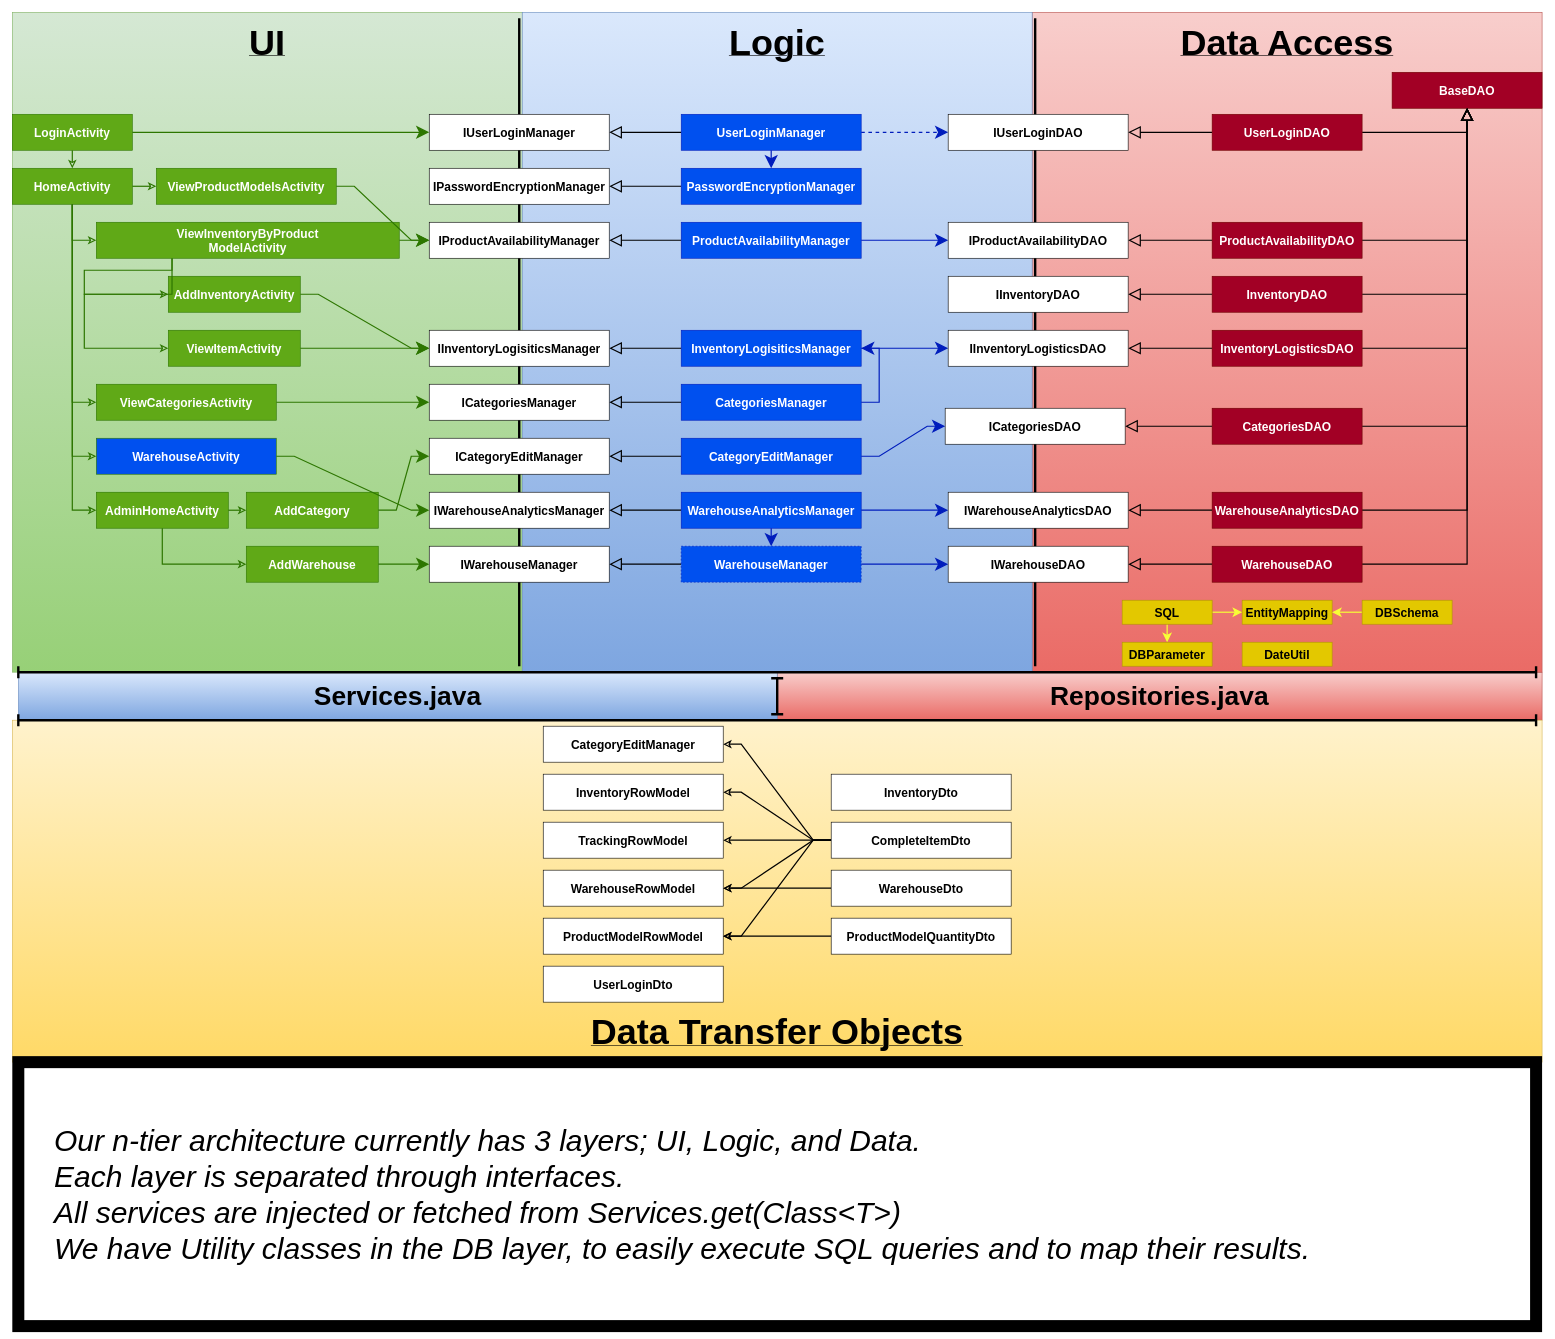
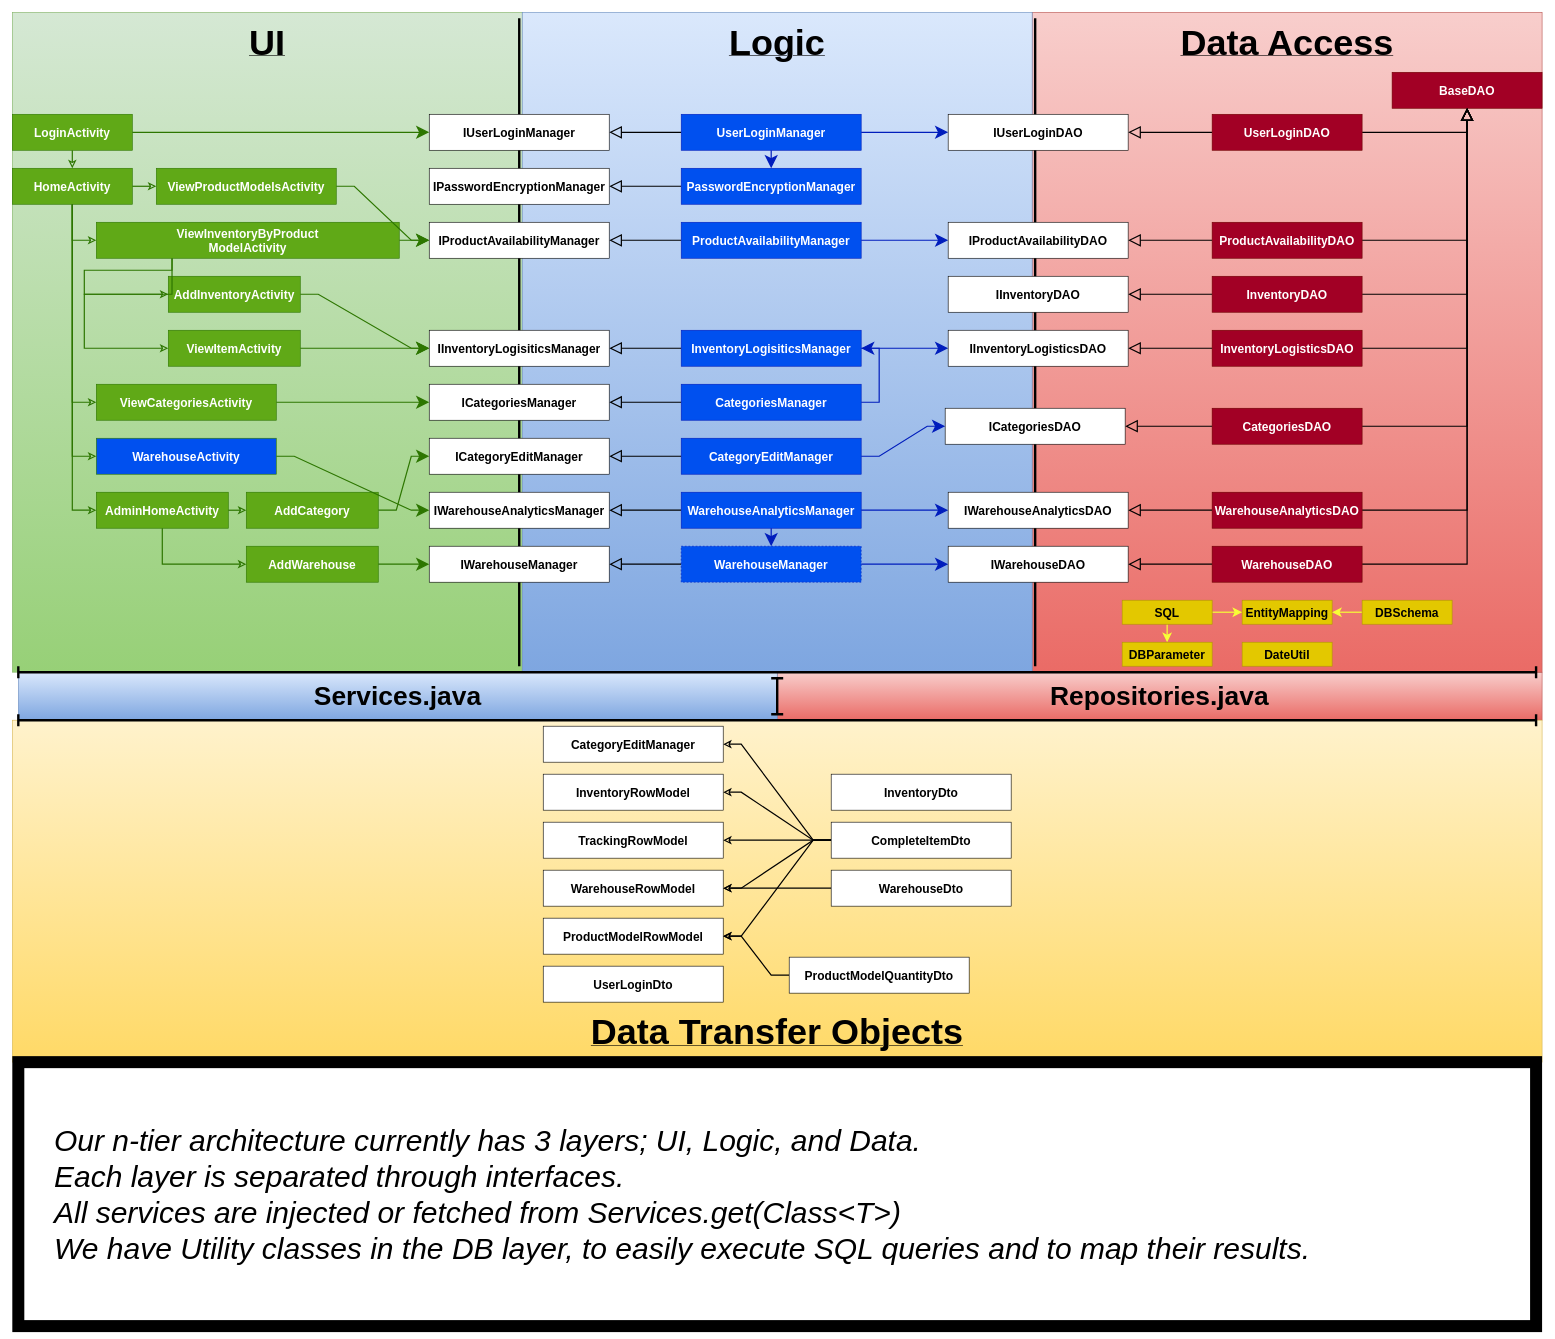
(900, 132) -> (900, 132)
(921, 936) -> (879, 975)
